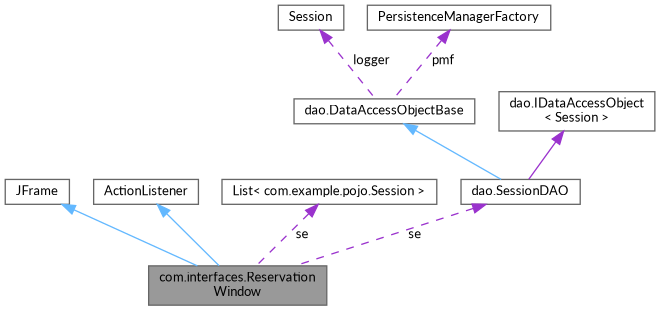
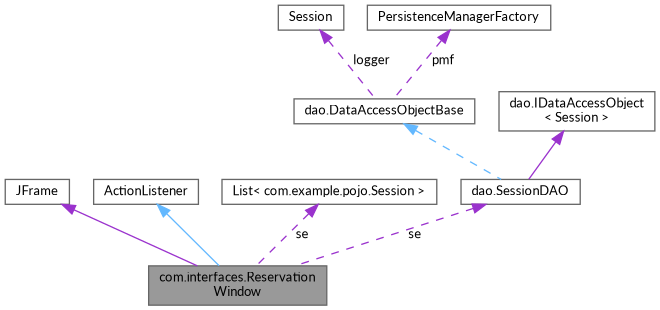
(458, 155) -> (458, 155)
(136, 238) -> (136, 238)
